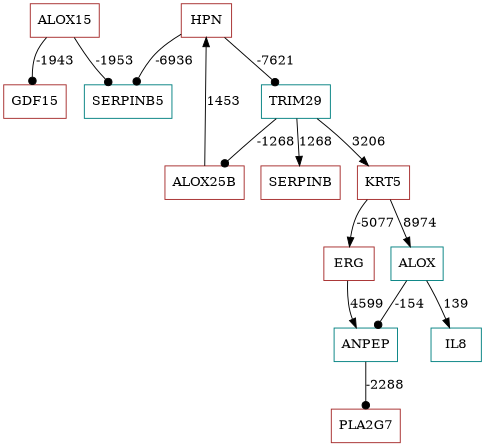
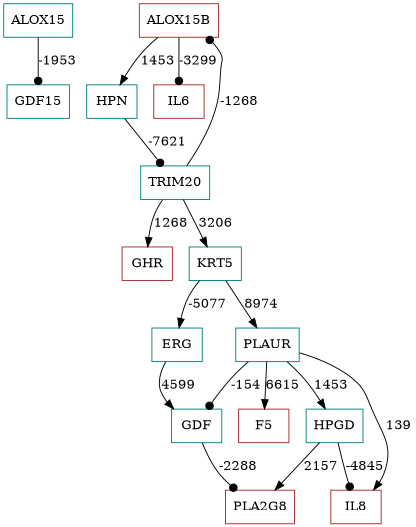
(65, 21) -> (38, 21)
(206, 21) -> (112, 102)
(55, 61) -> (57, 61)
(35, 102) -> (38, 102)
(128, 102) -> none
none -> (179, 102)
(296, 102) -> (175, 183)
(205, 183) -> (179, 21)
(301, 183) -> (147, 264)
(383, 183) -> (215, 264)
(349, 264) -> (177, 345)
(417, 264) -> (267, 345)
(366, 345) -> (197, 426)
(456, 345) -> (356, 507)
none -> (264, 426)
none -> (335, 426)
(366, 426) -> (260, 507)
